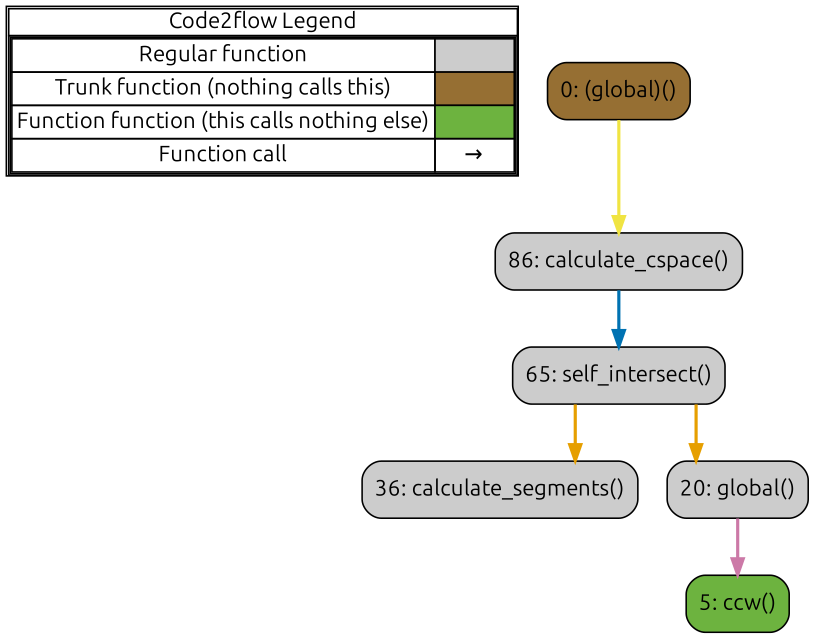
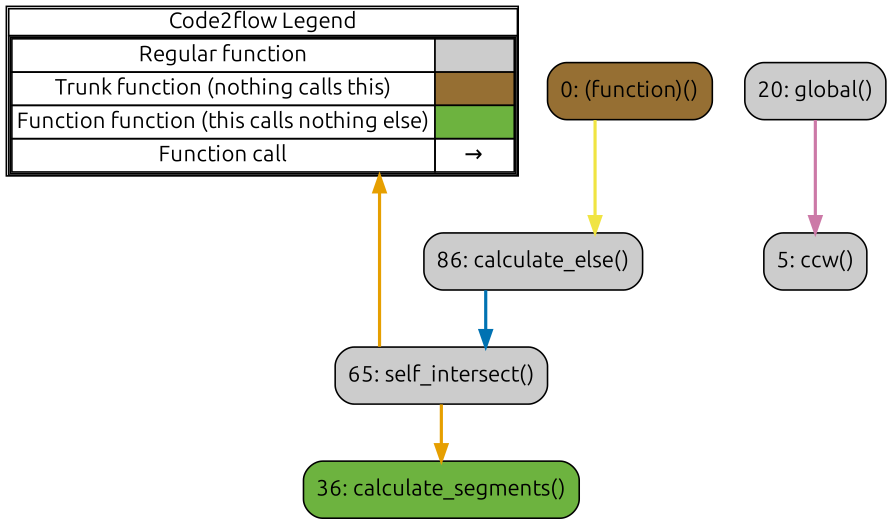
(619, 91) -> (630, 91)
(619, 261) -> (533, 261)
(696, 425) -> (380, 269)
(500, 490) -> (441, 490)
(738, 604) -> (815, 261)
